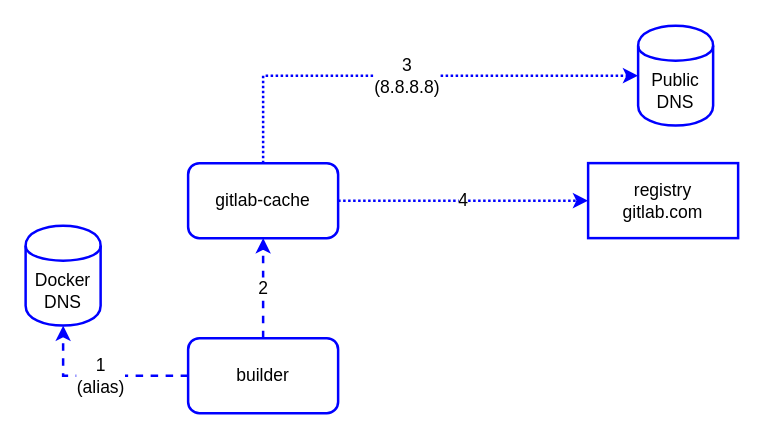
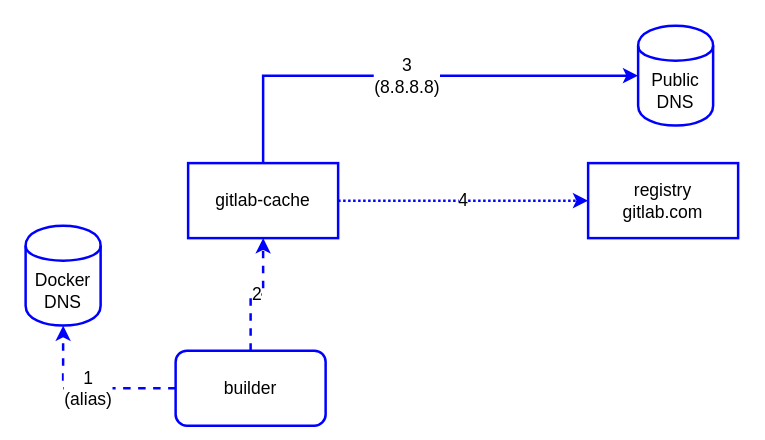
(276, 76) -> (276, 76)
(263, 201) -> (263, 201)
(263, 376) -> (251, 388)
